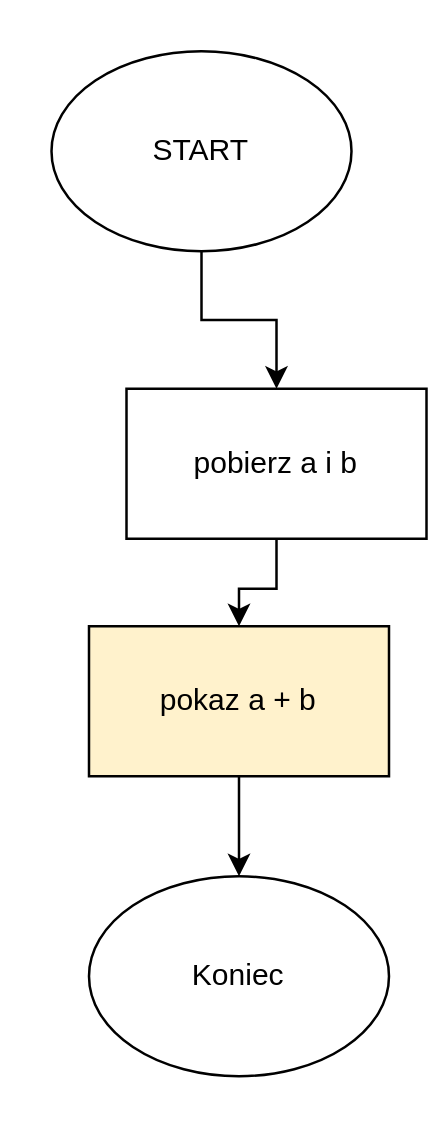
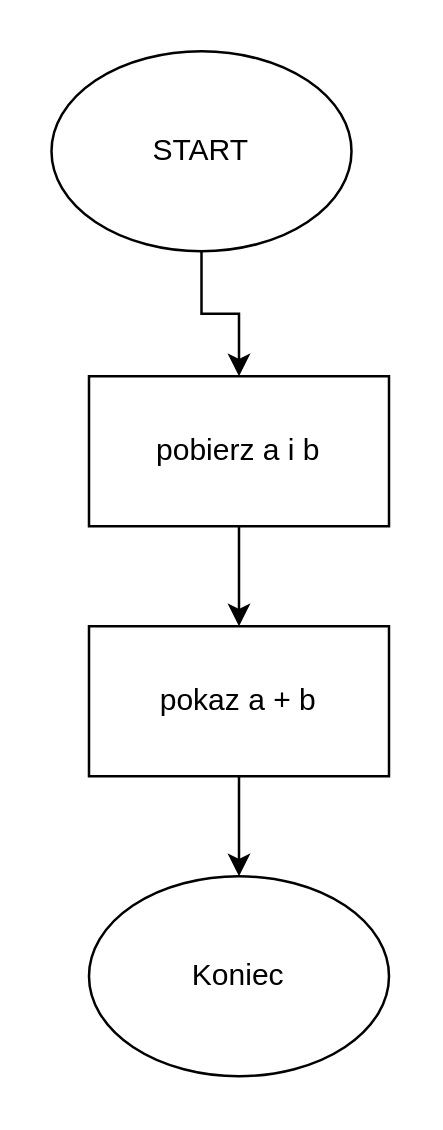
(276, 464) -> (239, 451)
(239, 701) -> (239, 701)
